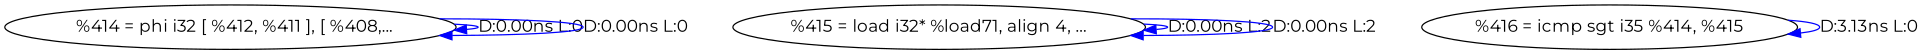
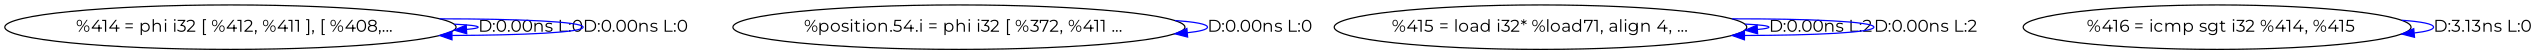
none -> (959, 27)
(1610, 27) -> (2217, 27)
